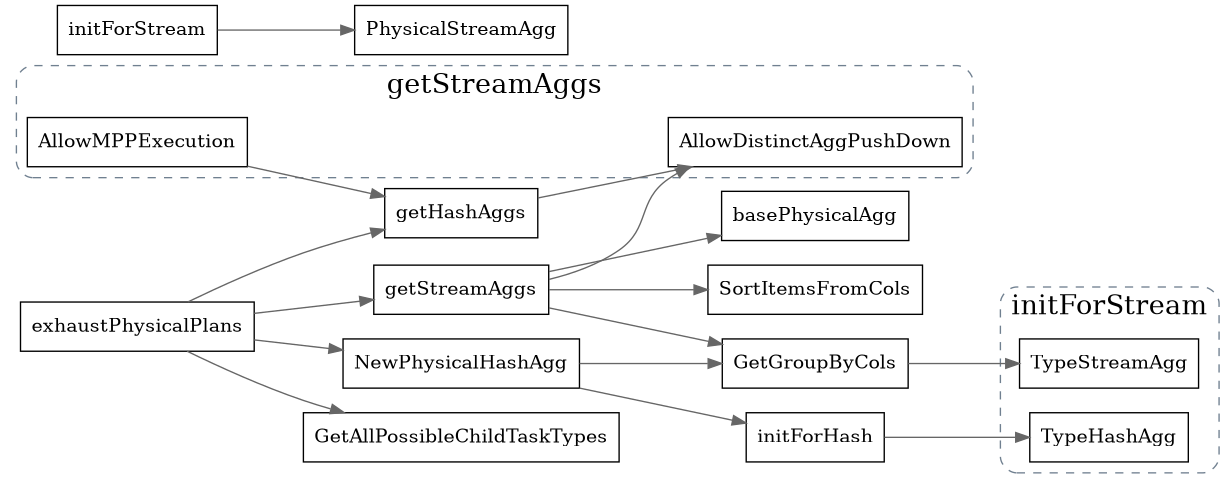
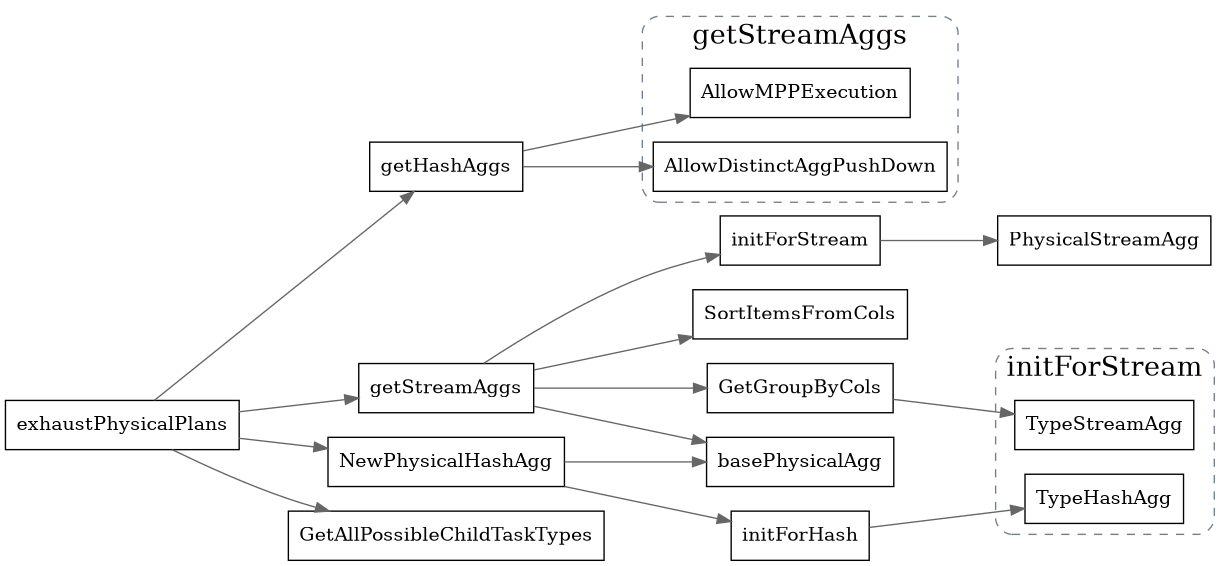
(337, 186) -> (600, 135)
(628, 243) -> (590, 301)
(644, 364) -> (628, 462)
